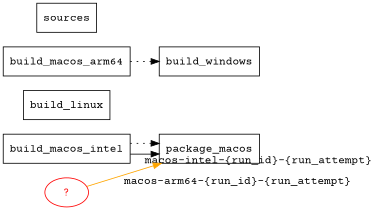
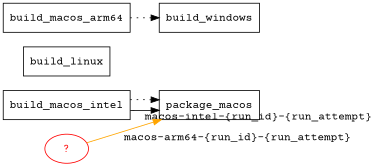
(67, 18) -> none
